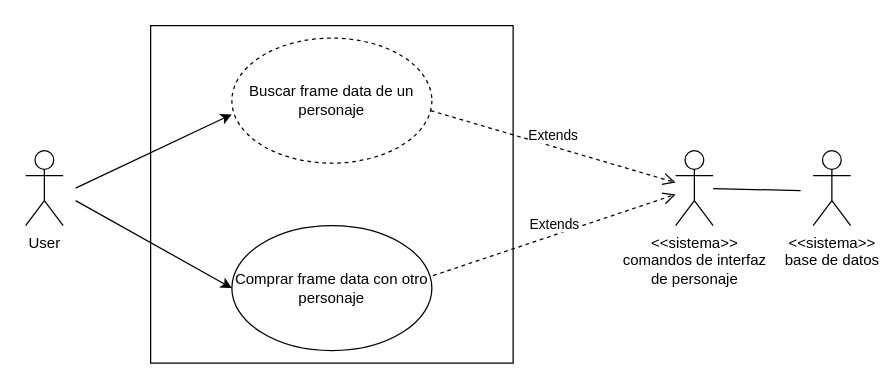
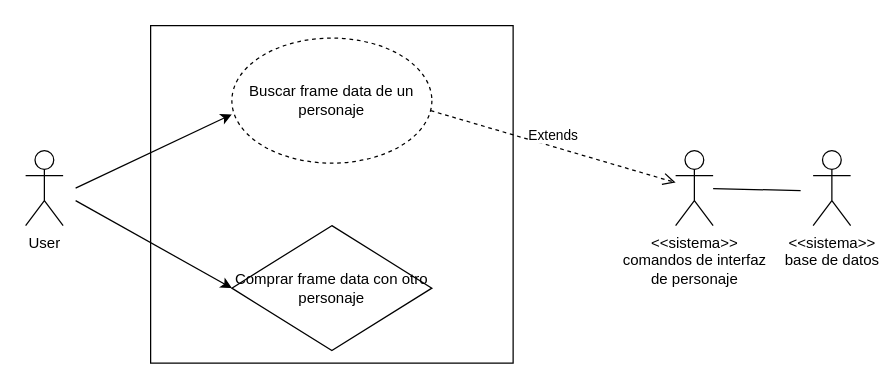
(495, 255) -> none
(332, 288) -> (332, 288)
